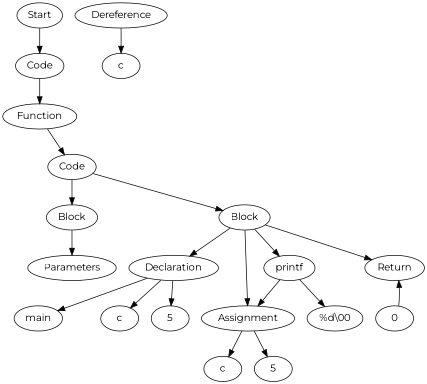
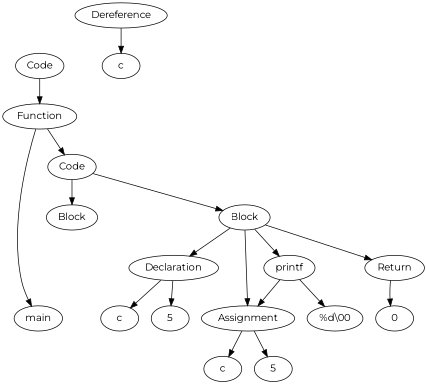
(40, 15) -> none
(72, 268) -> none
(106, 293) -> (19, 214)
(399, 297) -> (390, 290)
